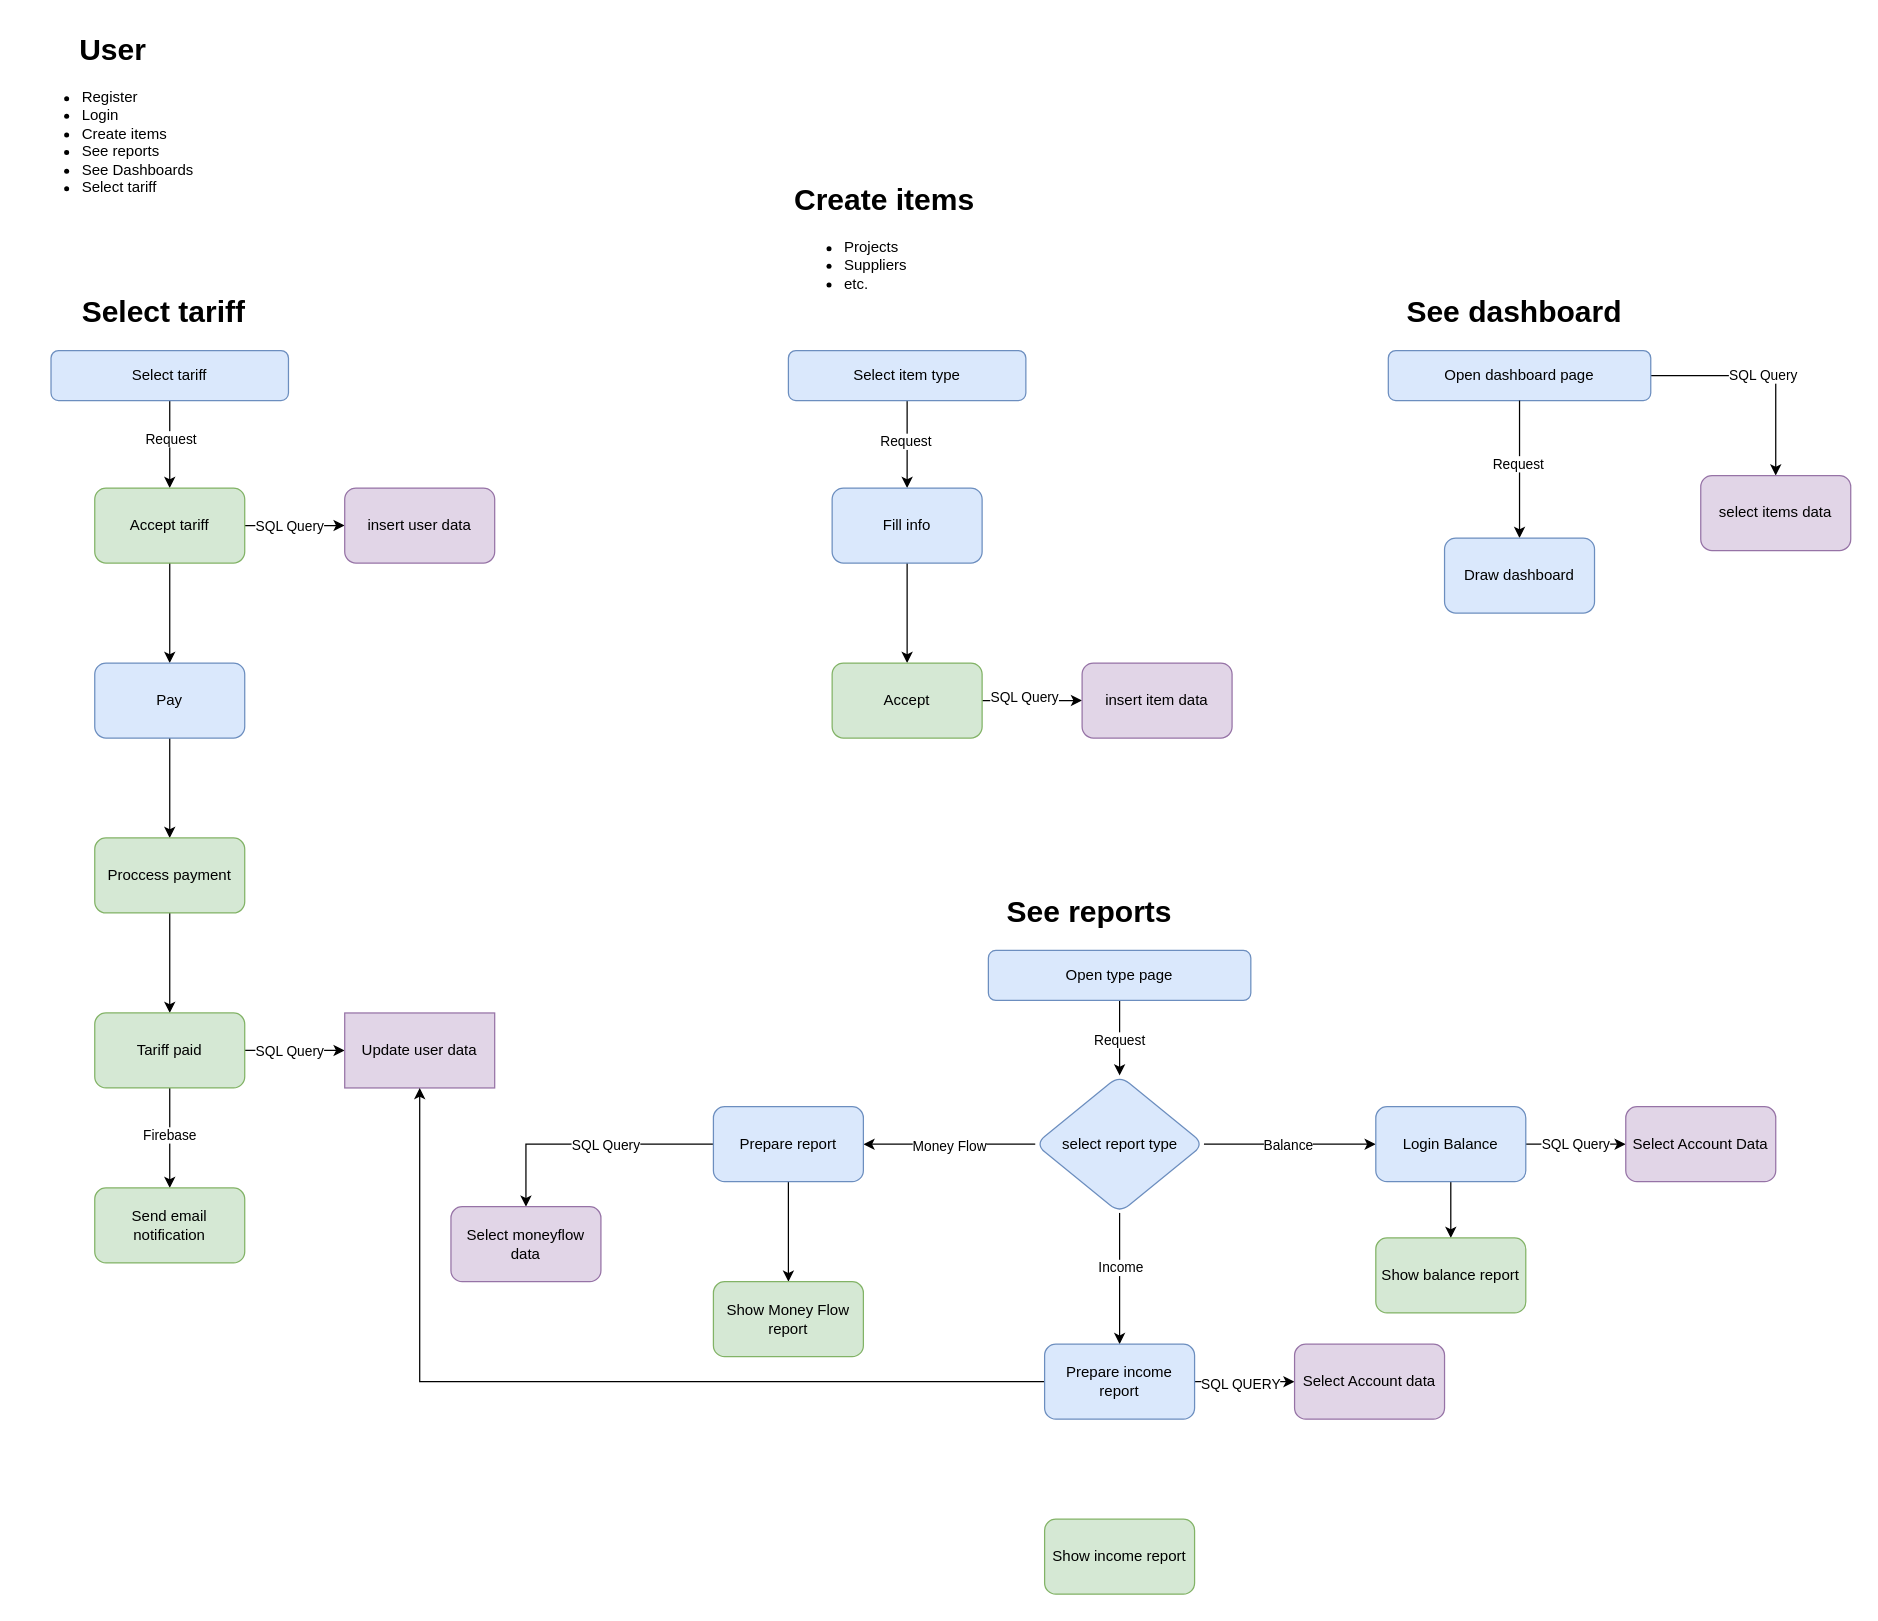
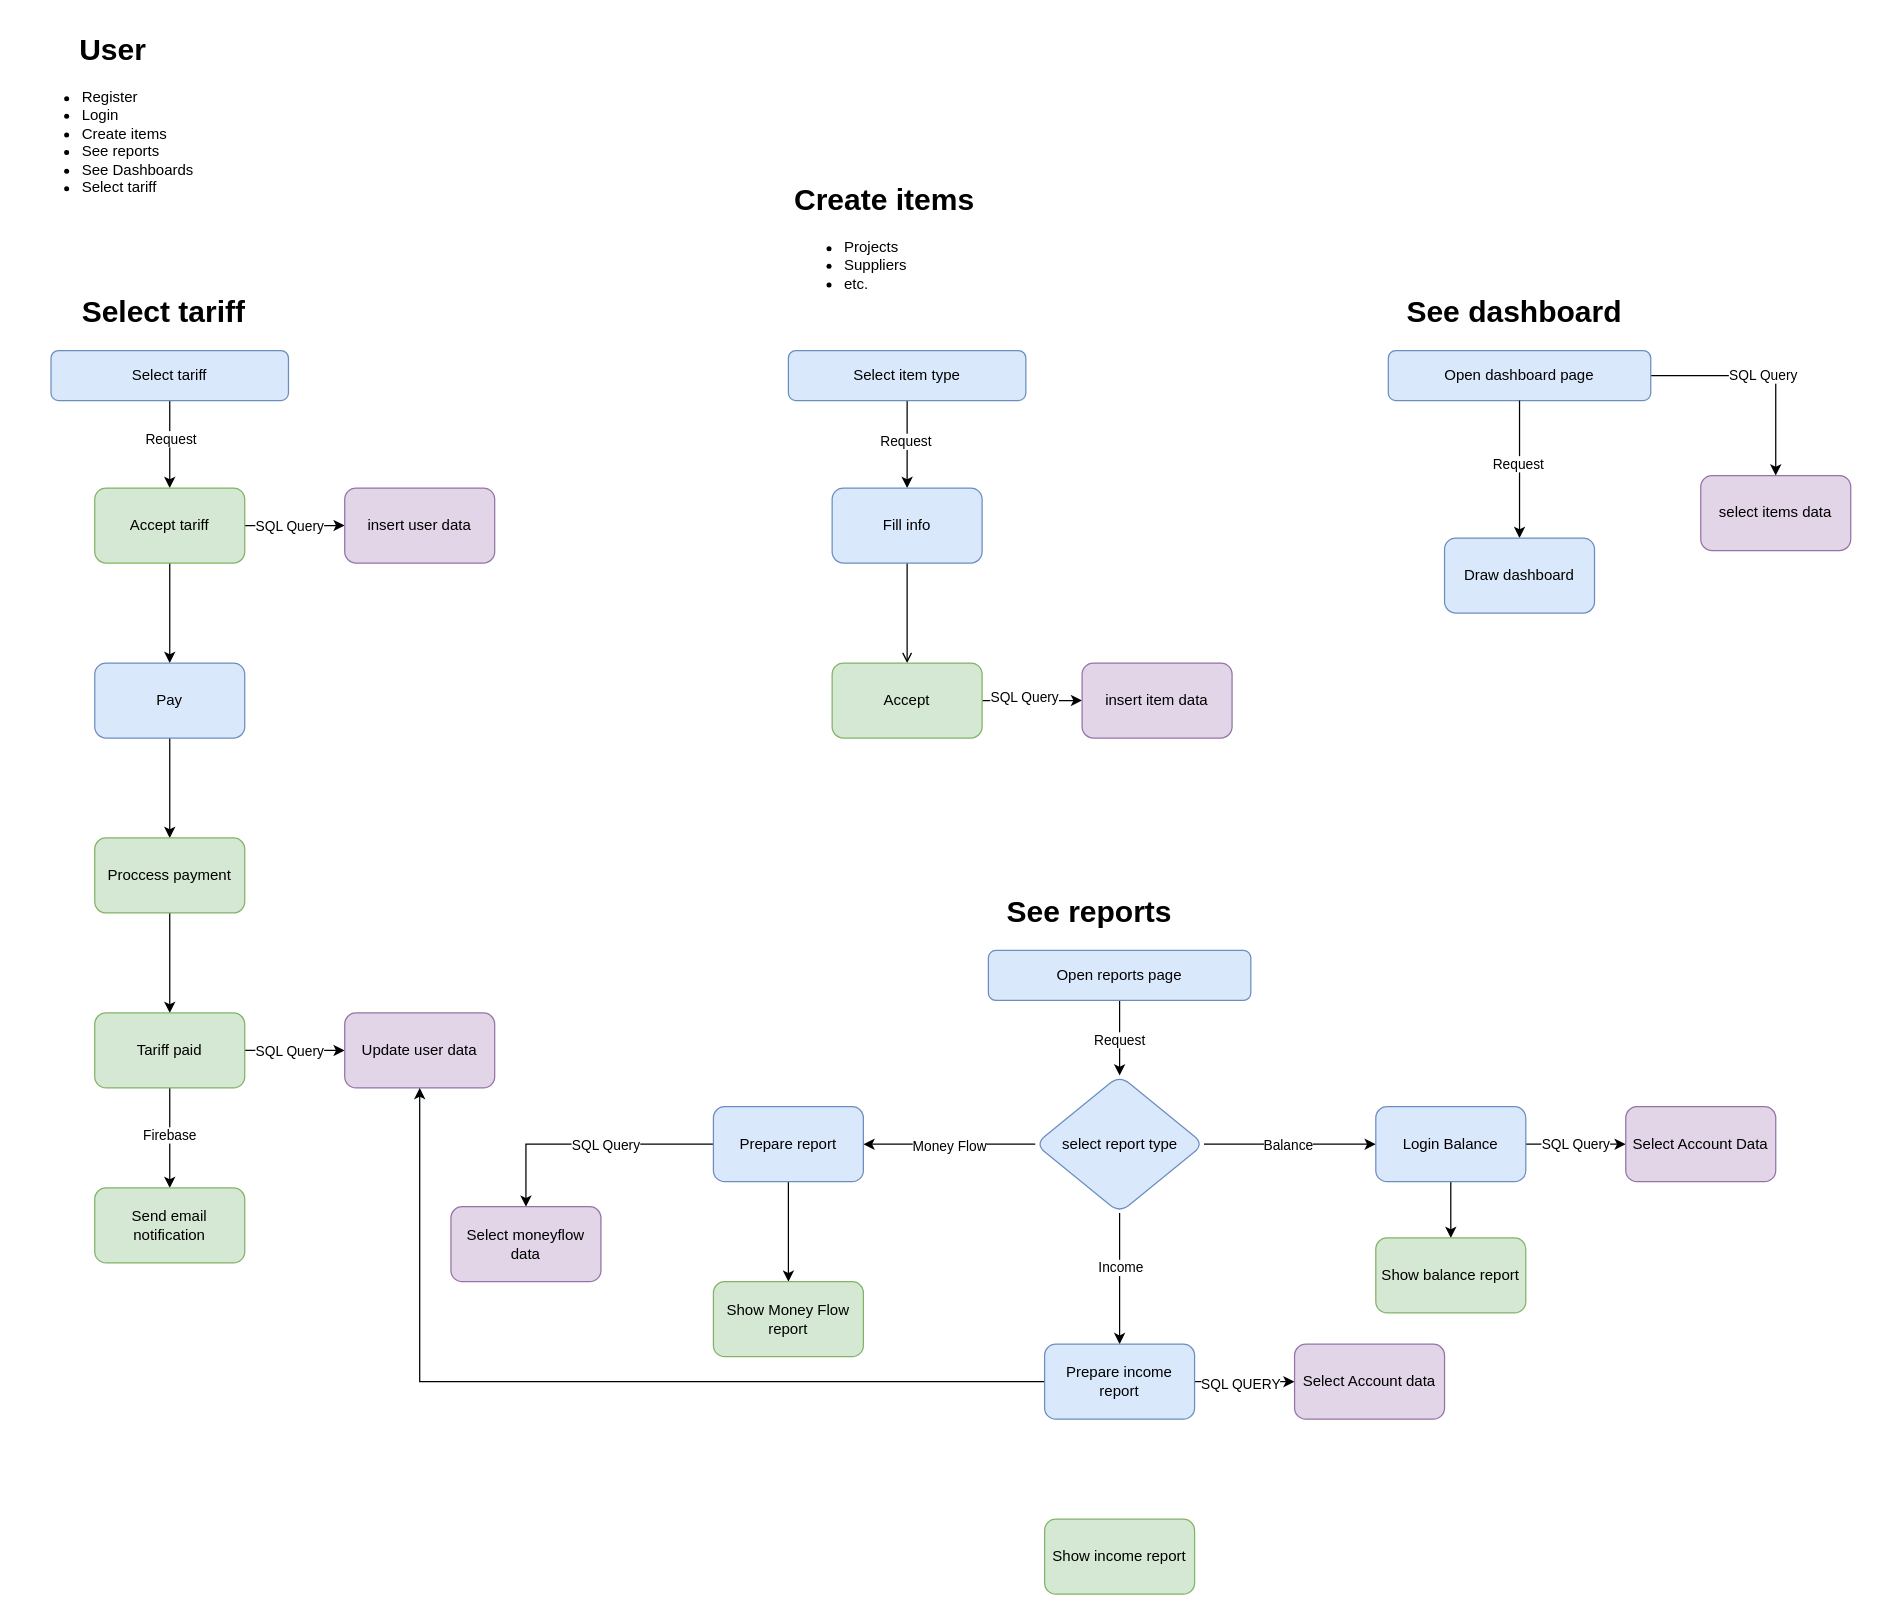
(907, 653) -> (907, 655)
(1119, 976) -> (1119, 976)
(419, 1051) -> (419, 1051)
